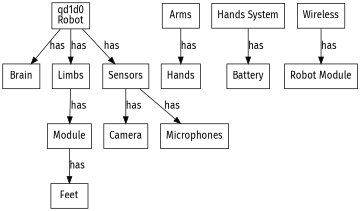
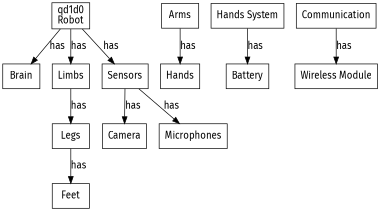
(321, 16) -> (336, 16)
(321, 76) -> (336, 76)
(69, 136) -> (71, 136)
